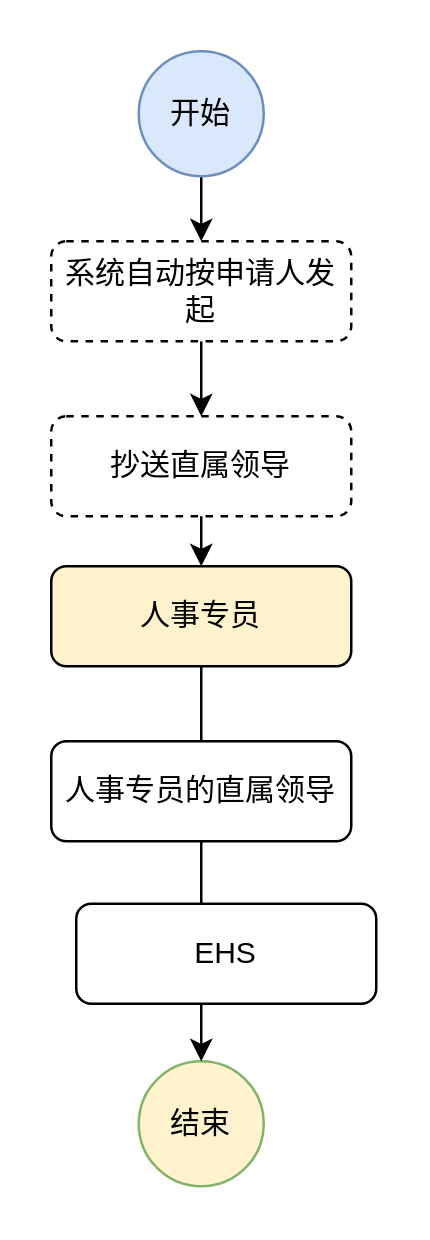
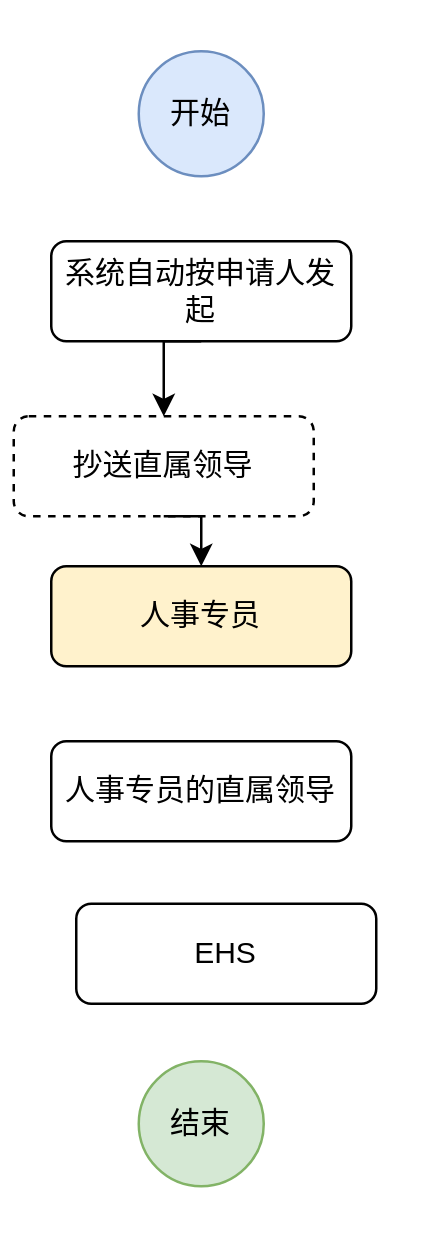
(201, 200) -> none
(201, 291) -> (201, 291)
(201, 466) -> (164, 466)
(201, 703) -> none
(201, 1124) -> (201, 1124)
